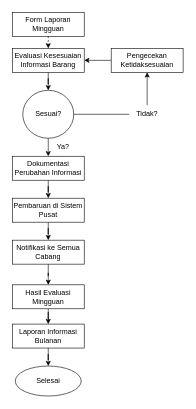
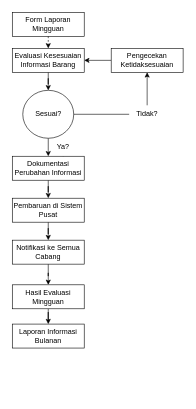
(48, 357) -> none
(48, 381) -> none
